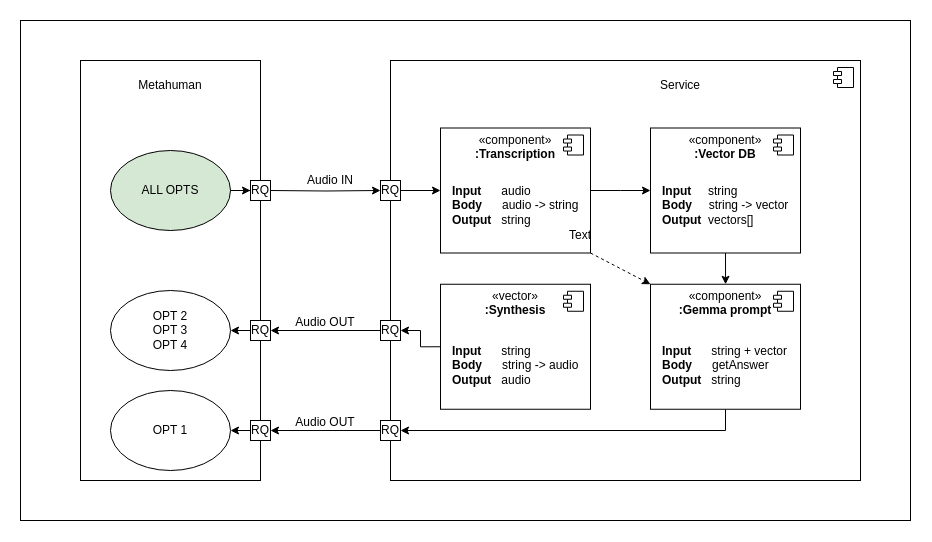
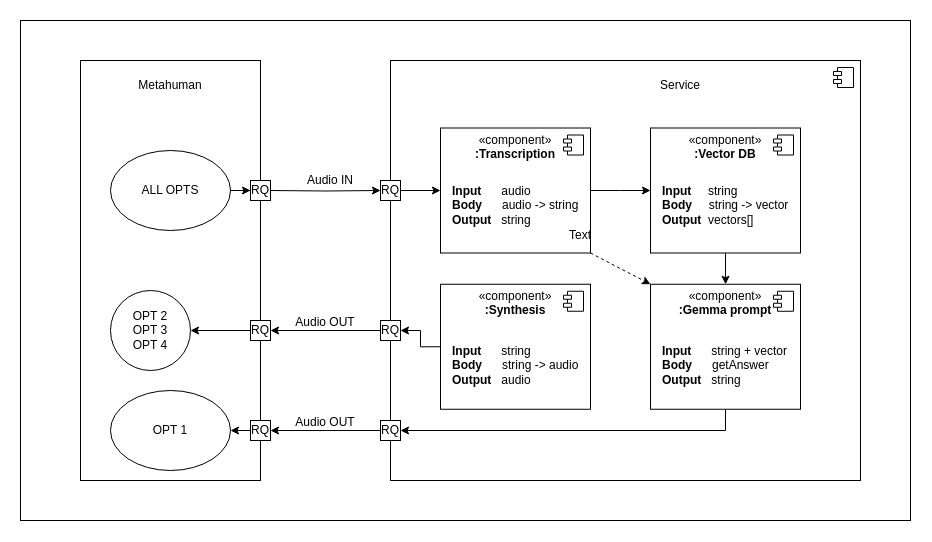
(171, 191) -> (171, 191)
(171, 331) -> (151, 331)
(516, 347) -> (516, 347)
